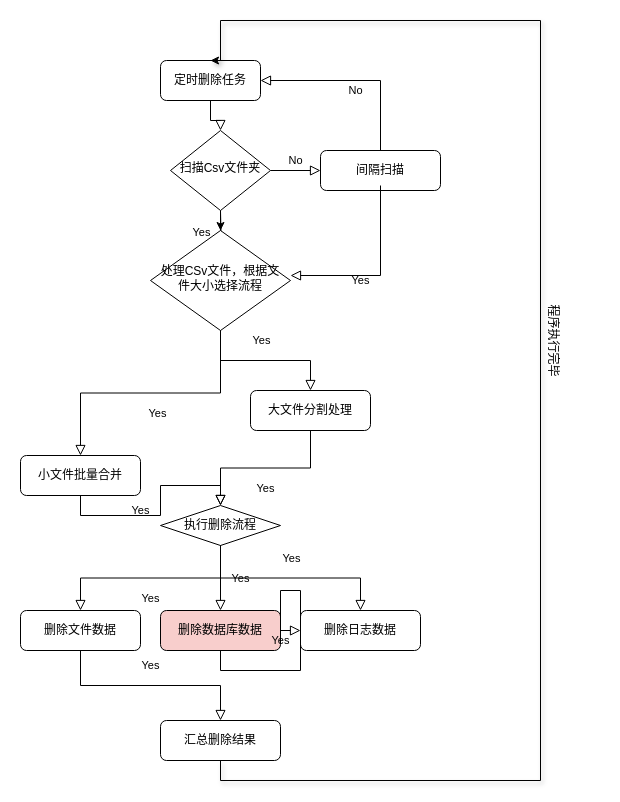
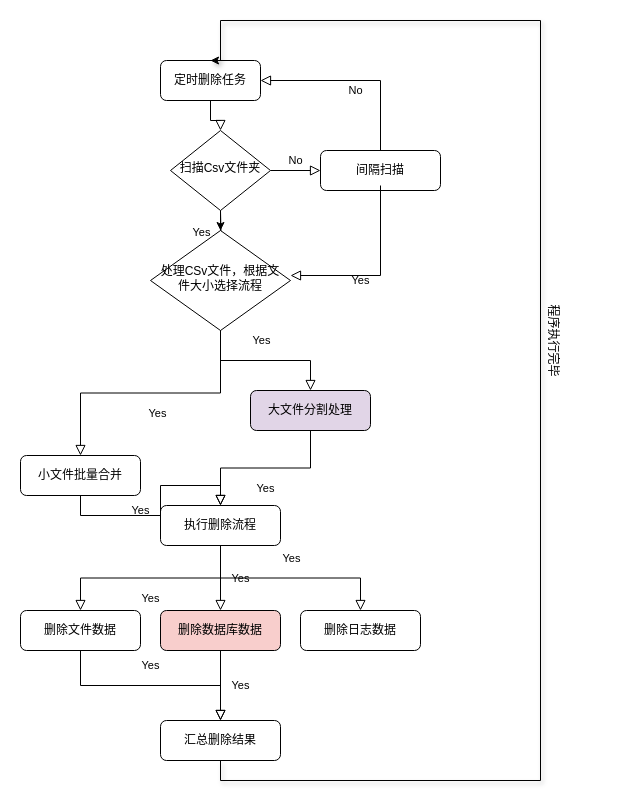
(311, 411) -> (311, 411)
(221, 526) -> (221, 526)
(272, 671) -> (221, 675)
